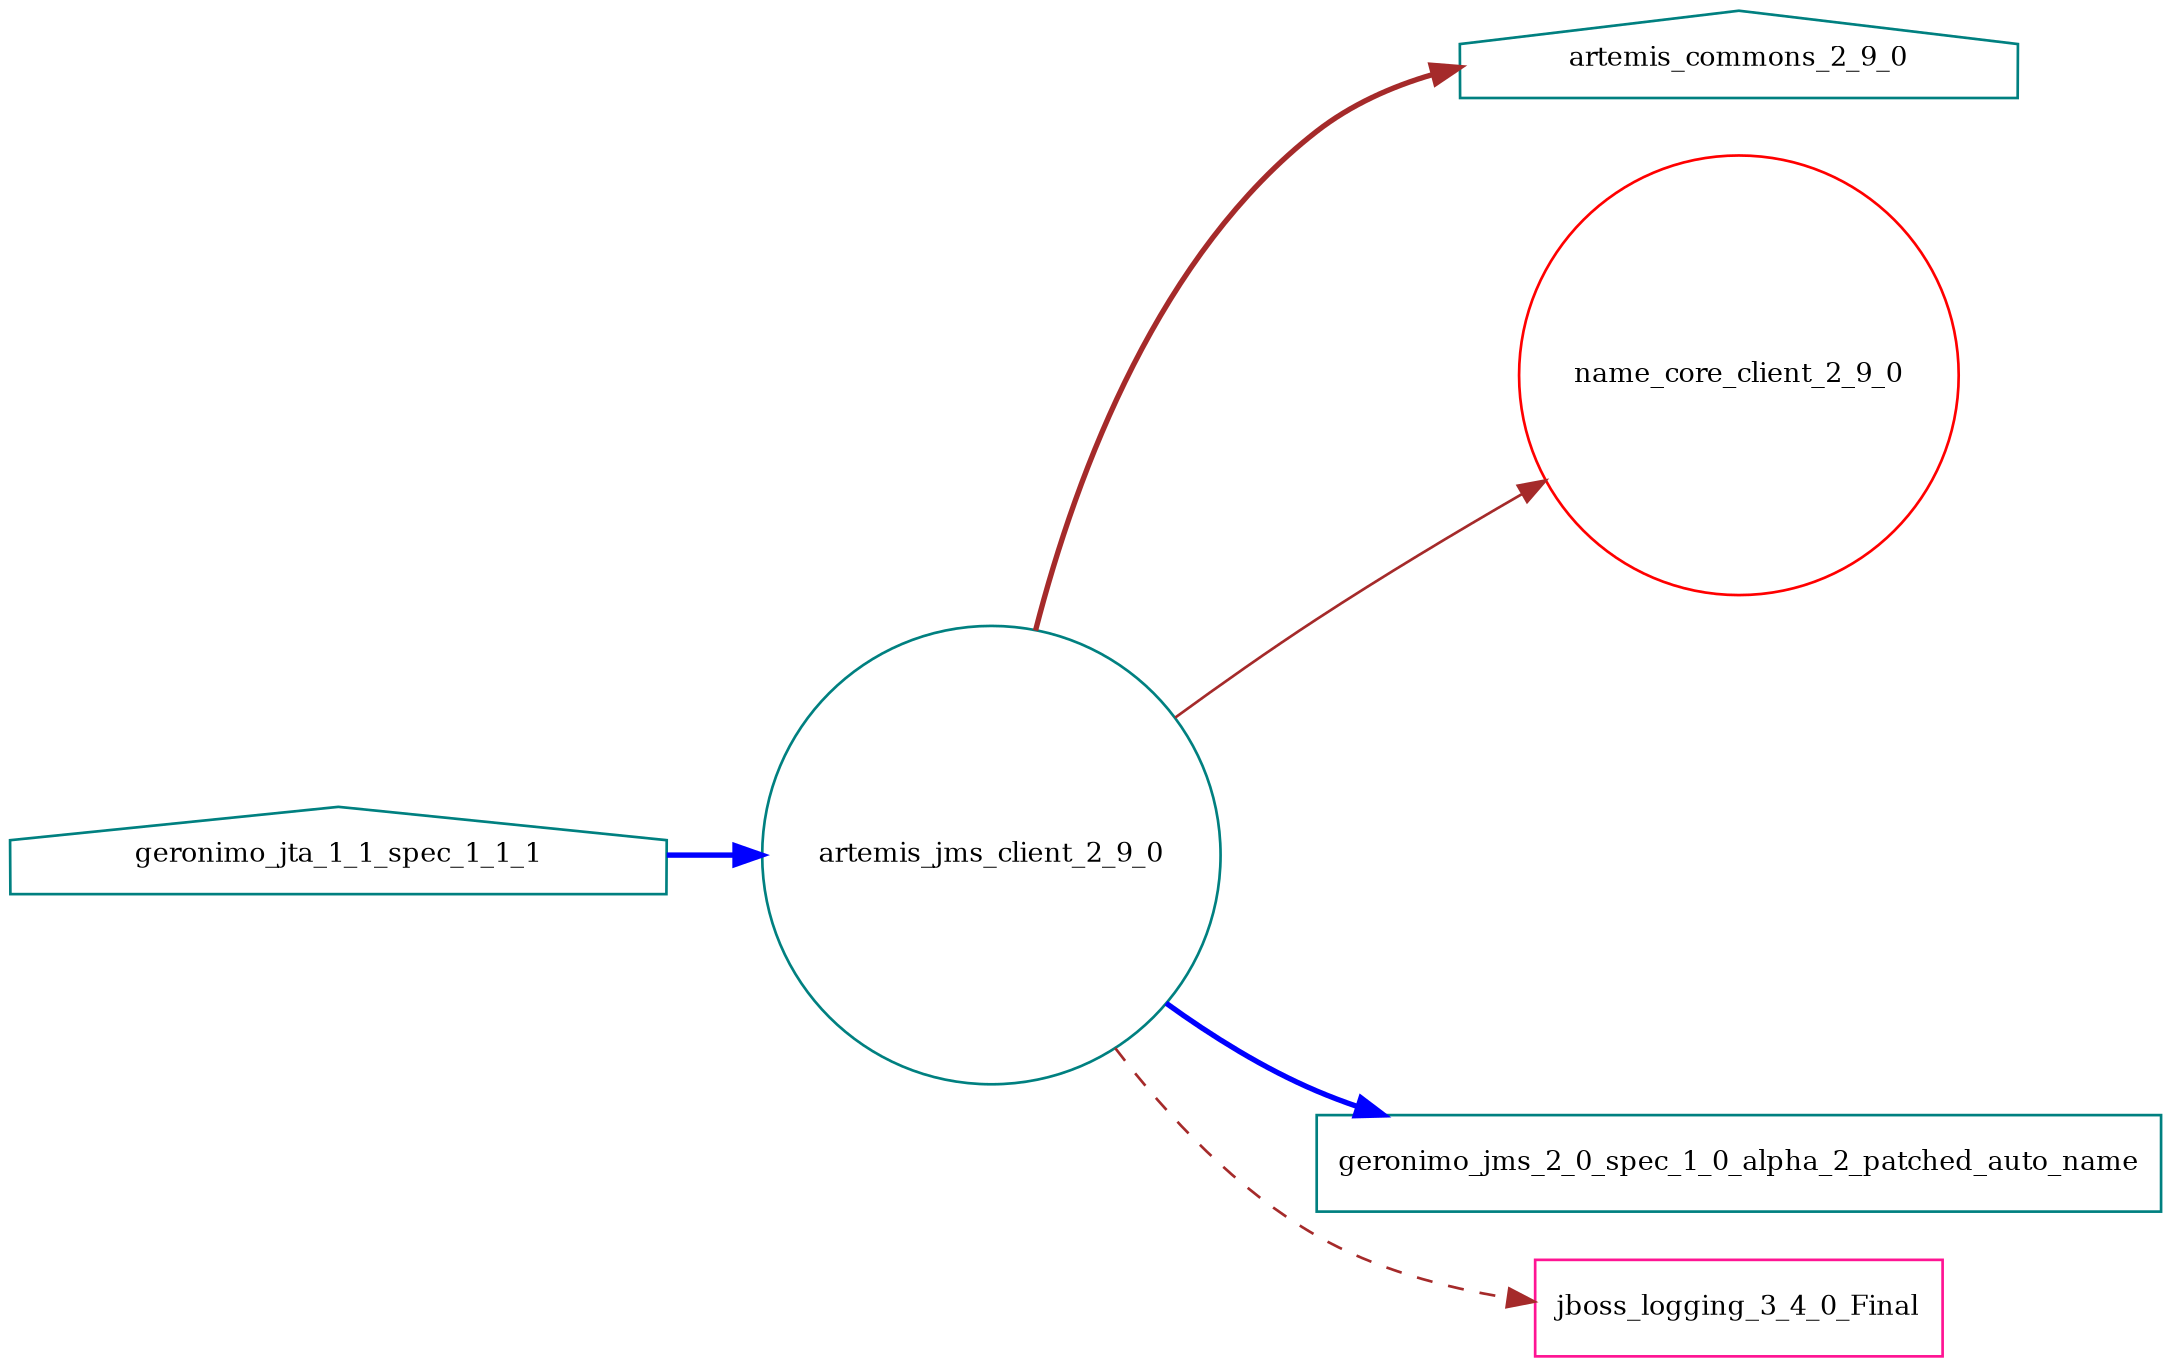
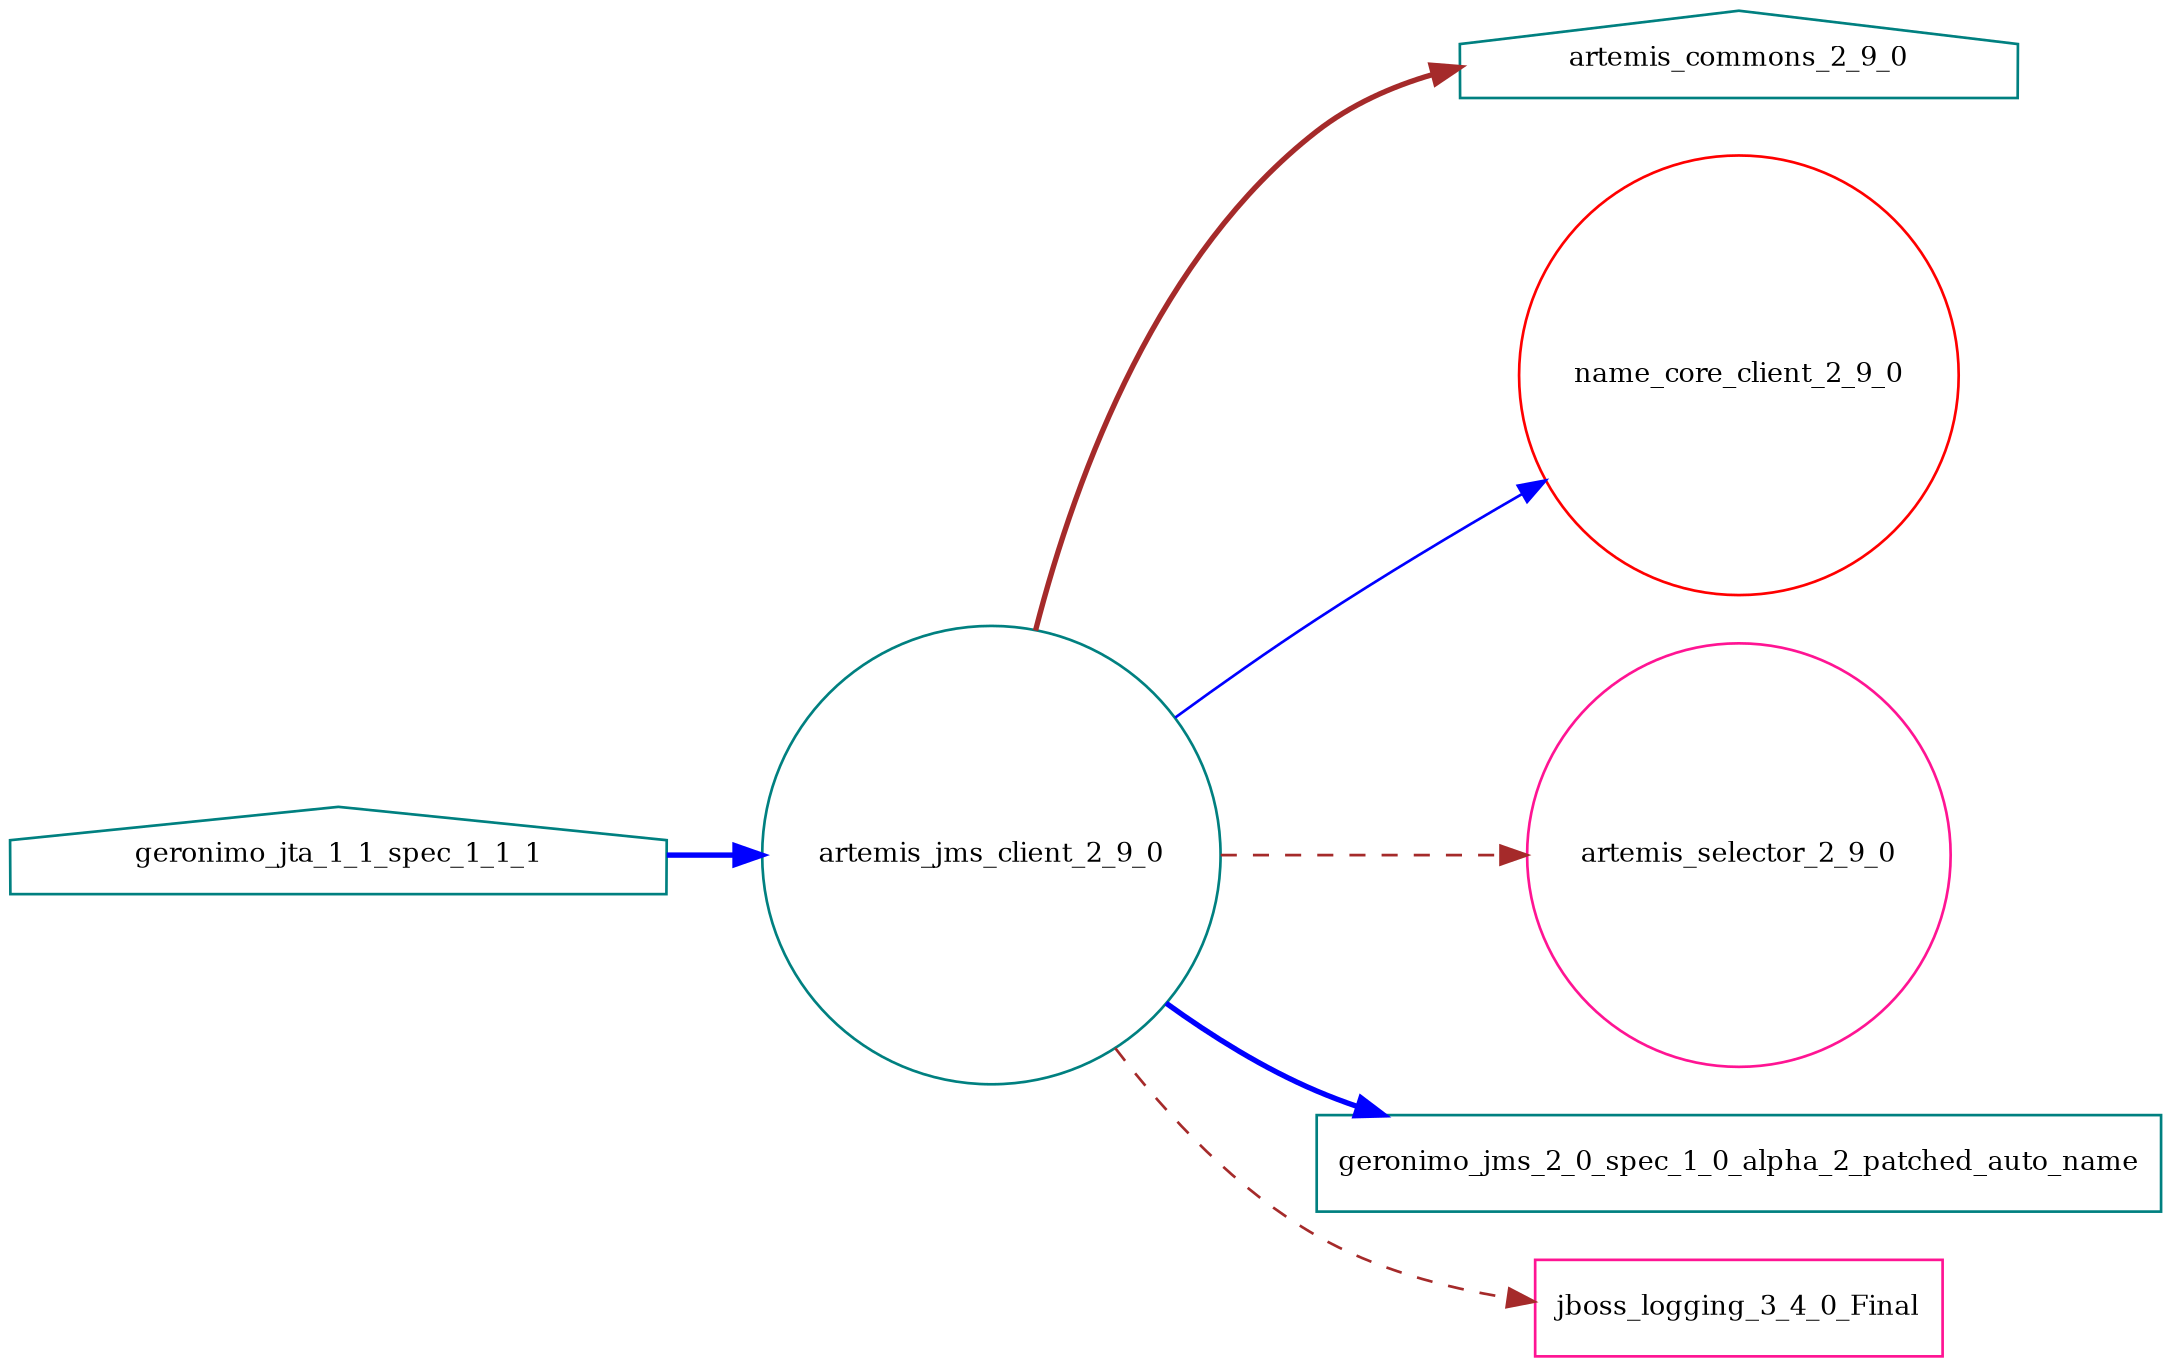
(1345, 601) -> (1345, 601)
none -> (1739, 855)
